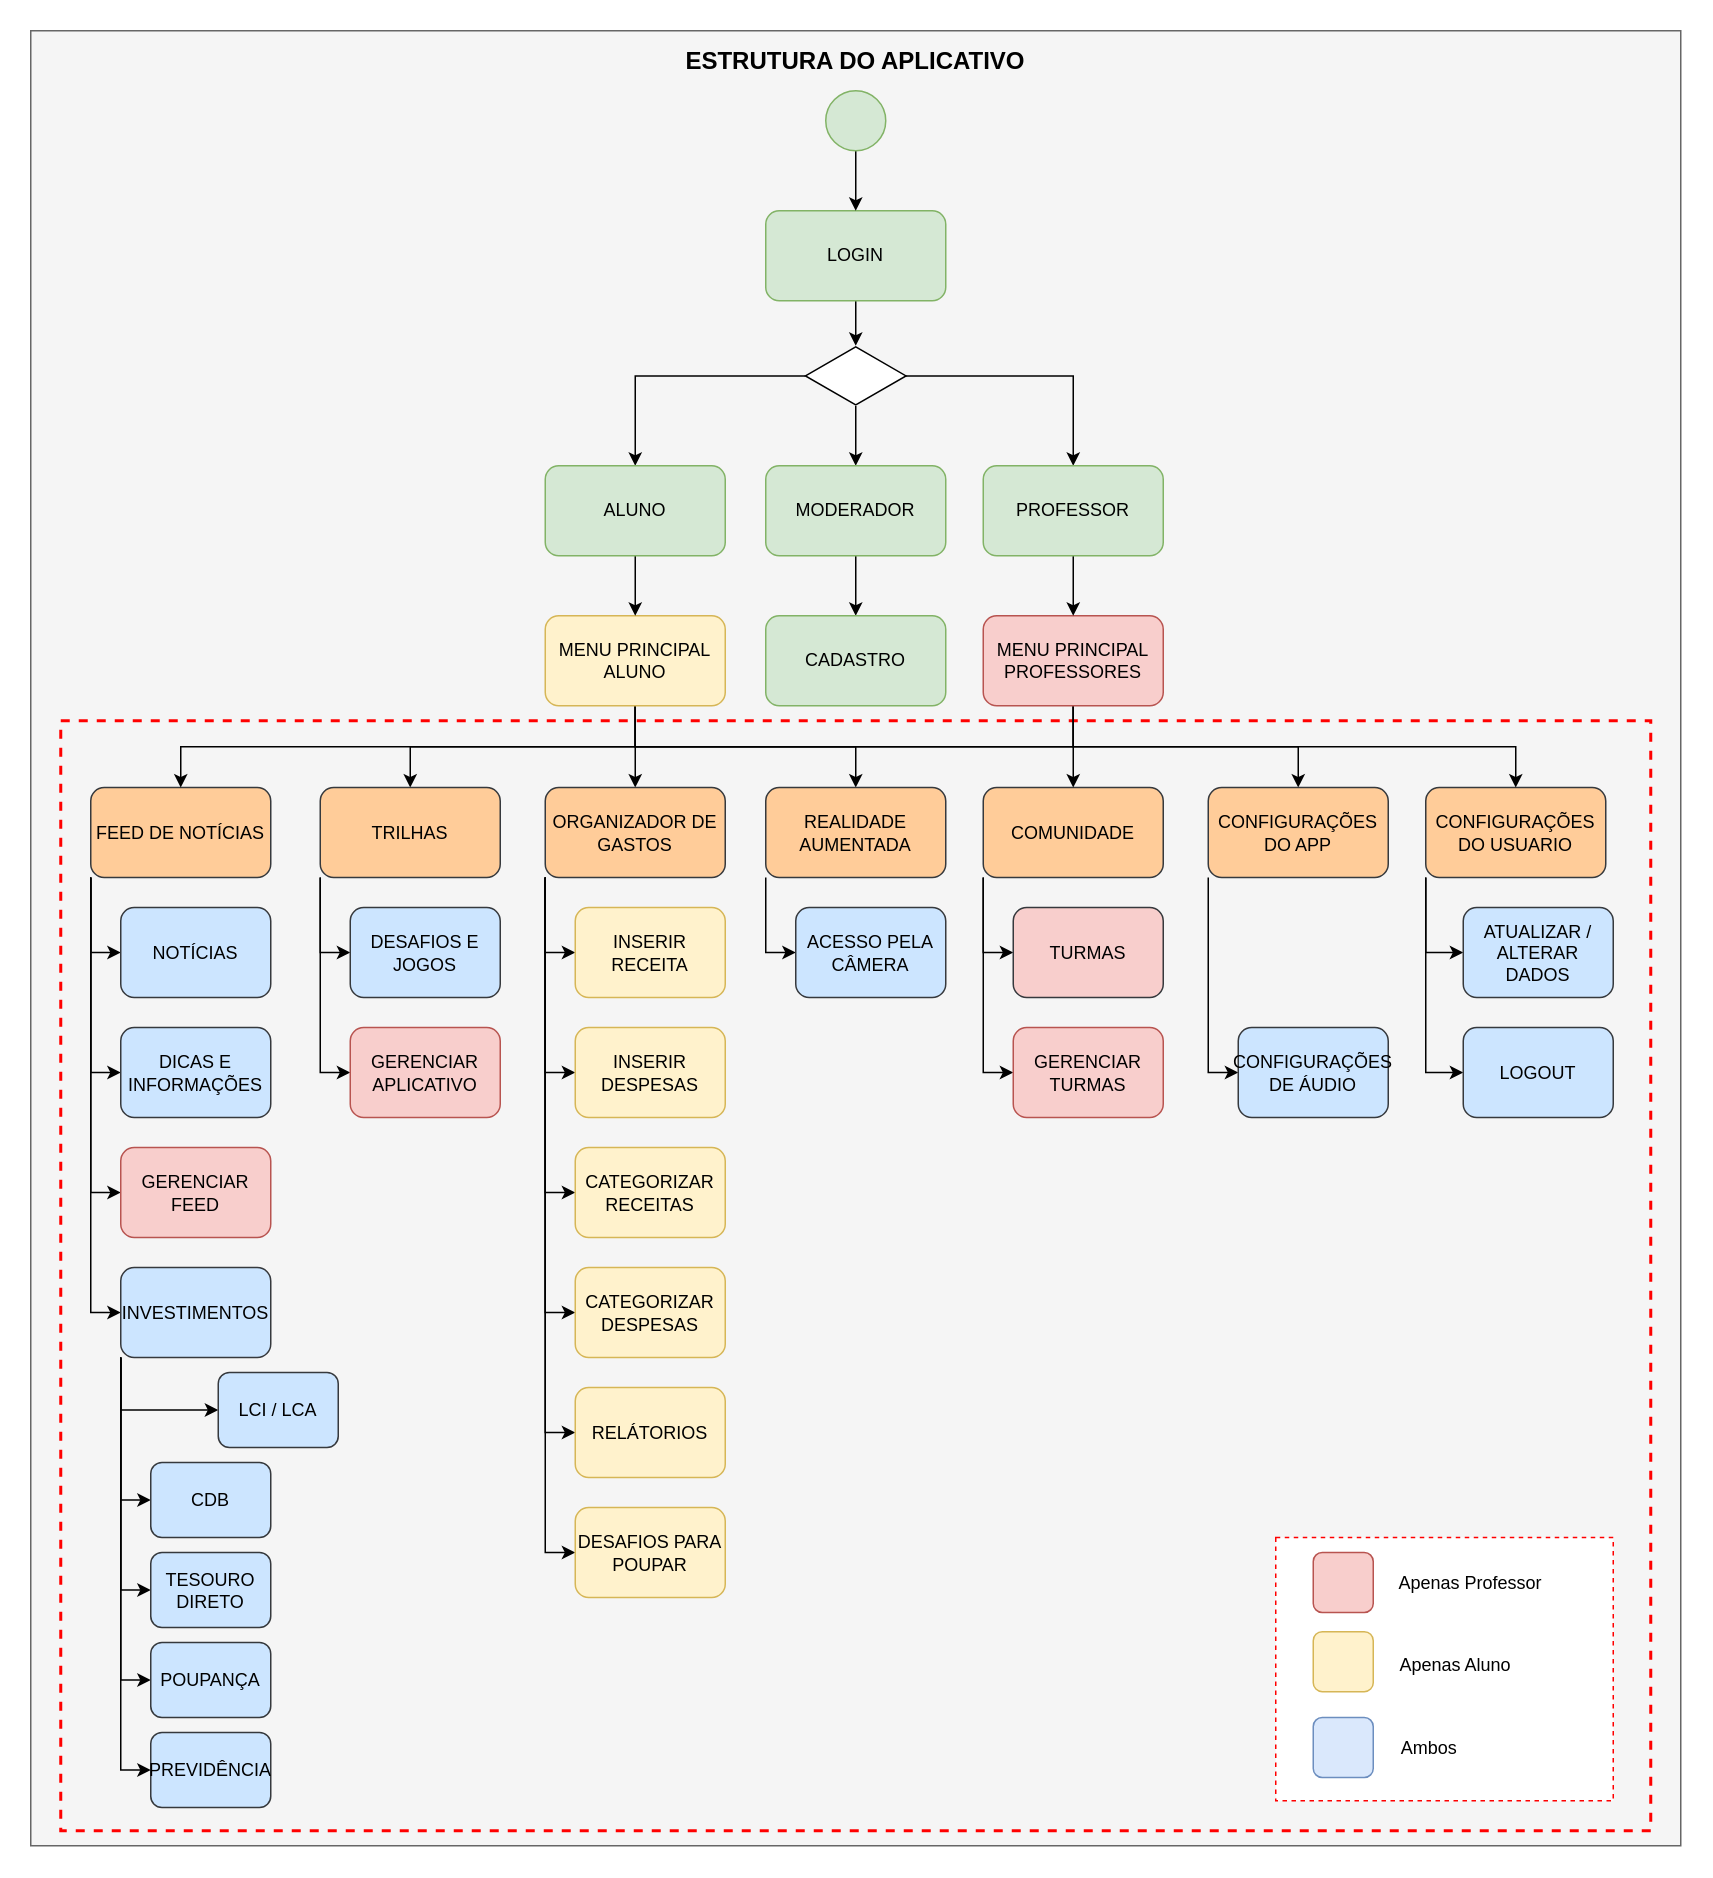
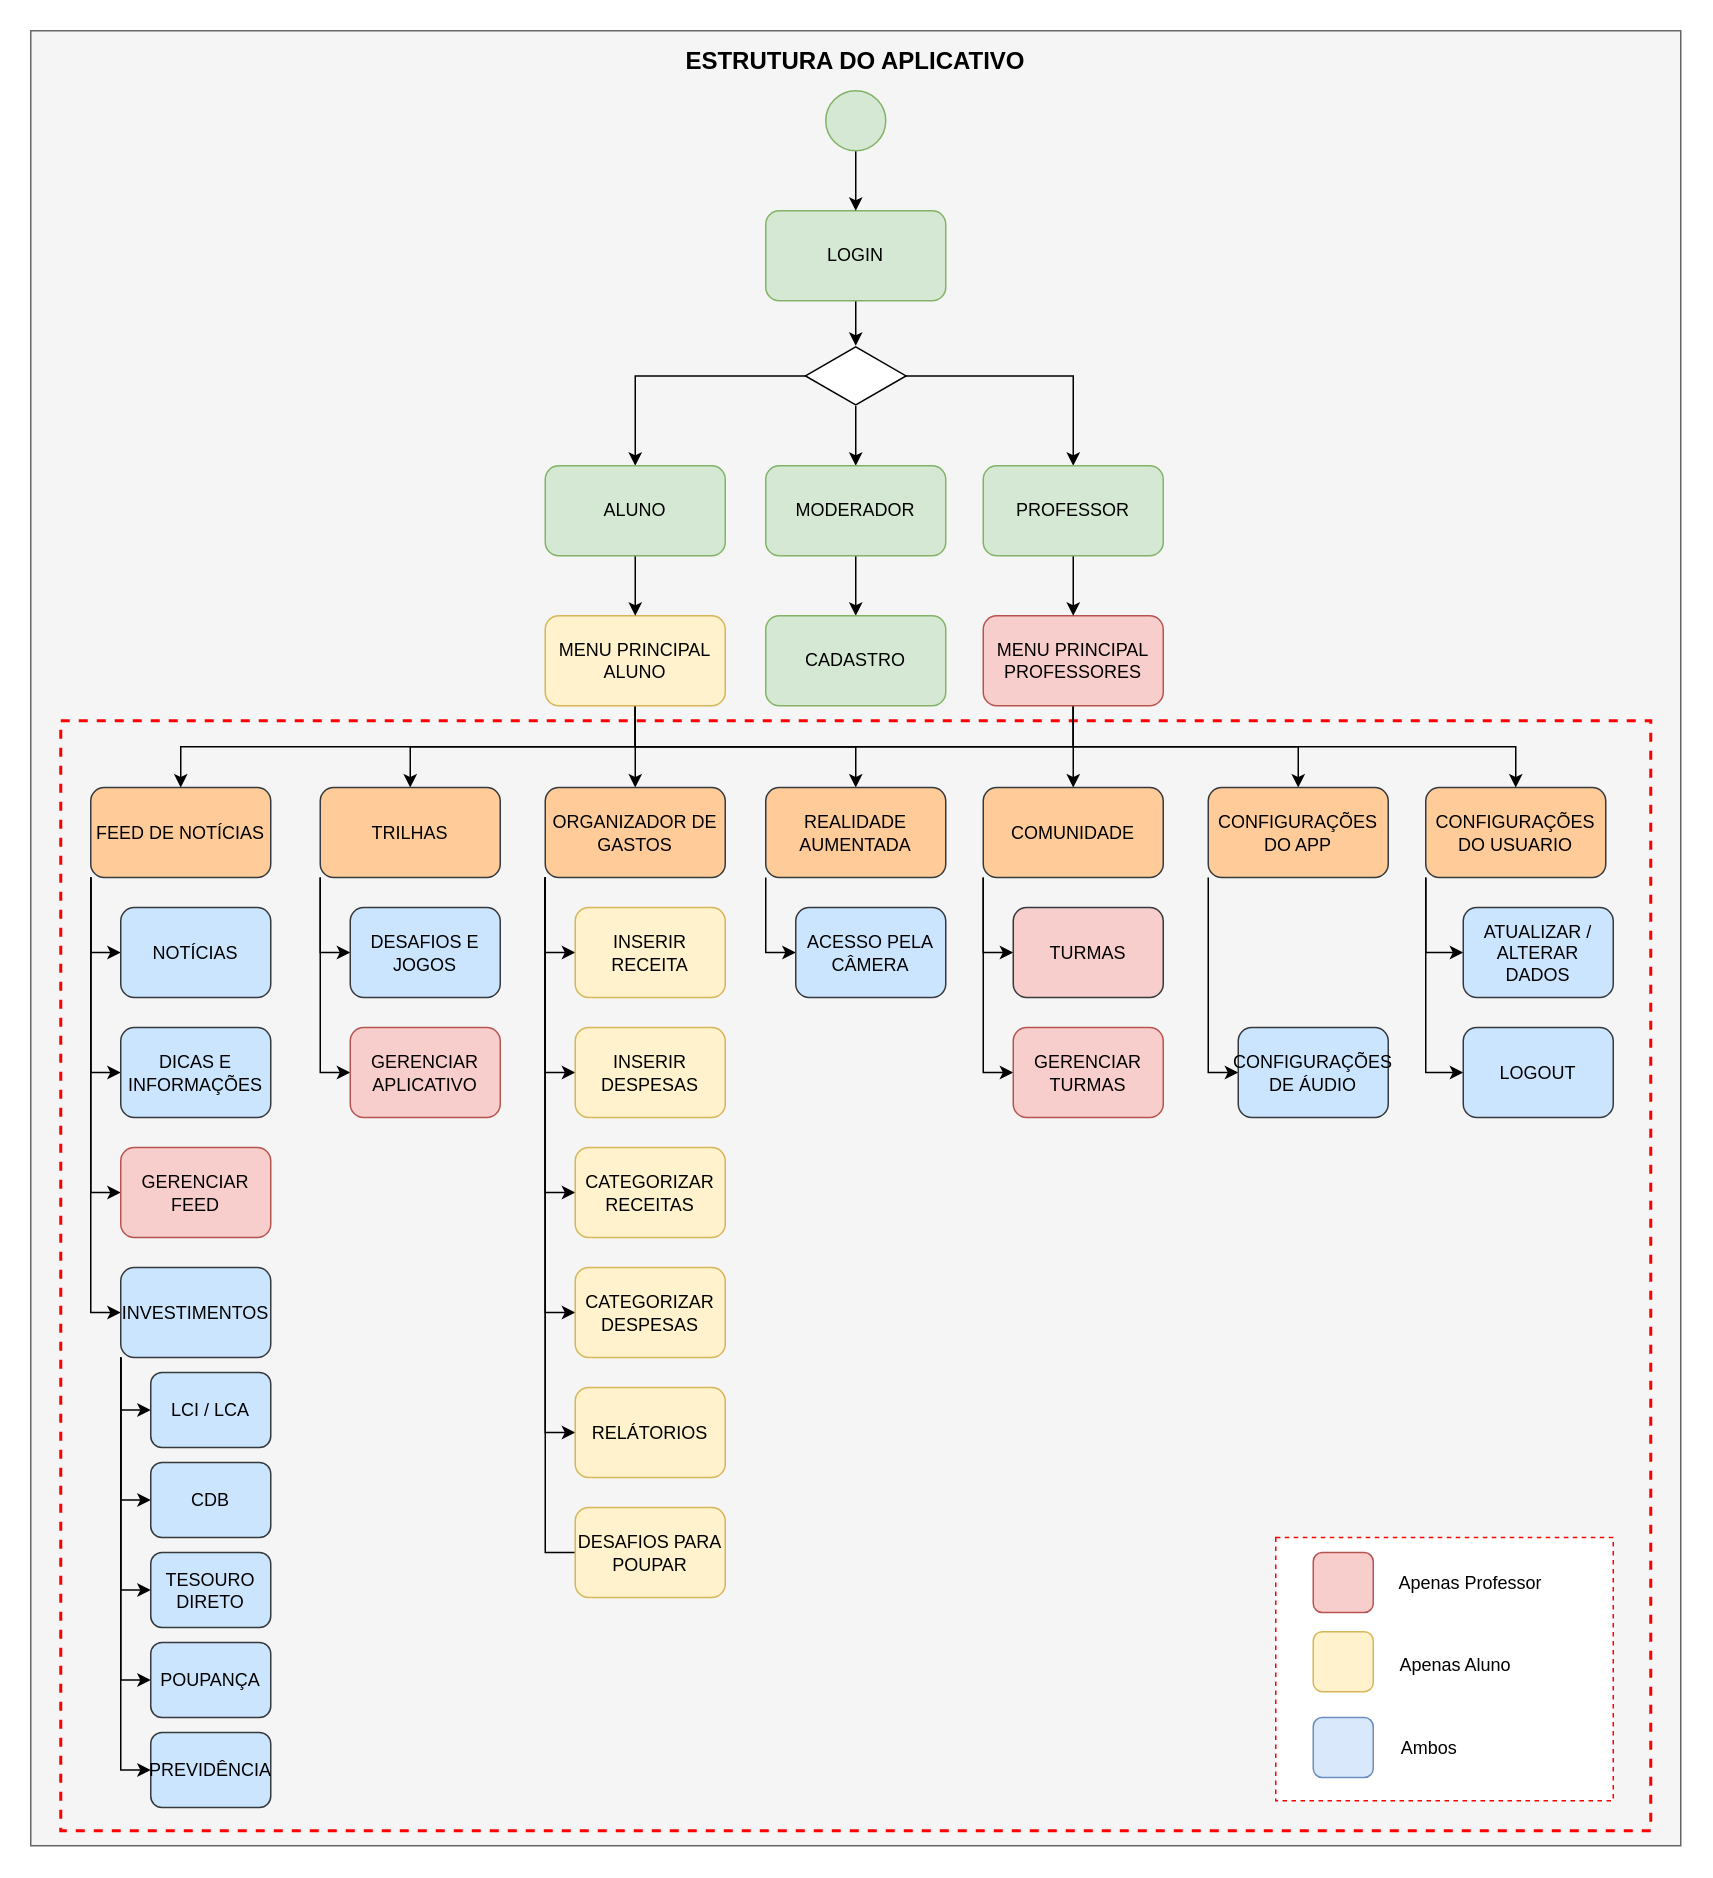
(278, 1410) -> (211, 1410)
(564, 1553) -> (568, 1553)
